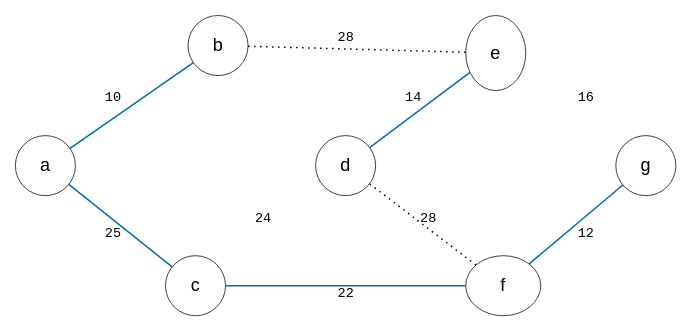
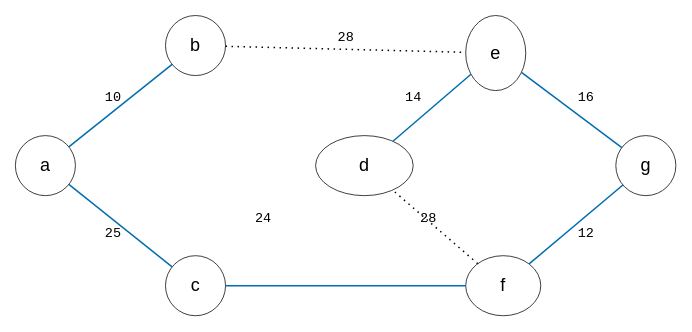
(218, 45) -> (195, 45)
none -> (572, 110)
(345, 165) -> (364, 165)
(345, 293) -> none
